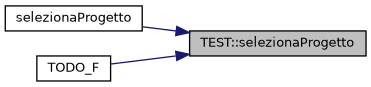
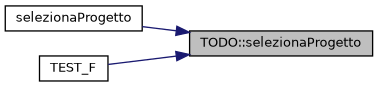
(278, 43) -> (281, 43)
(74, 68) -> (74, 68)
